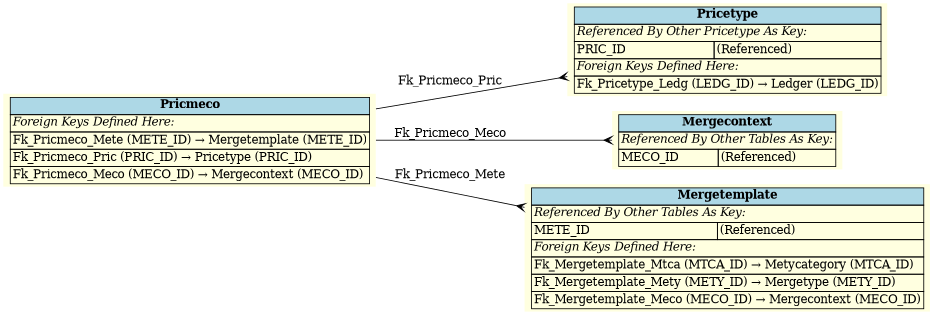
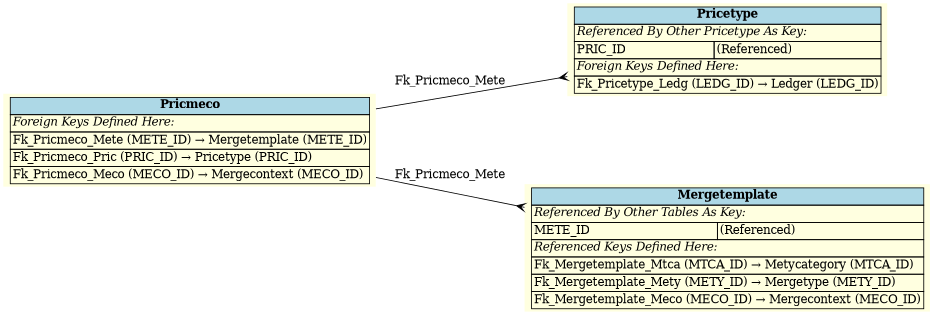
(450, 81) -> (450, 81)
(727, 140) -> none
(615, 247) -> (626, 247)
